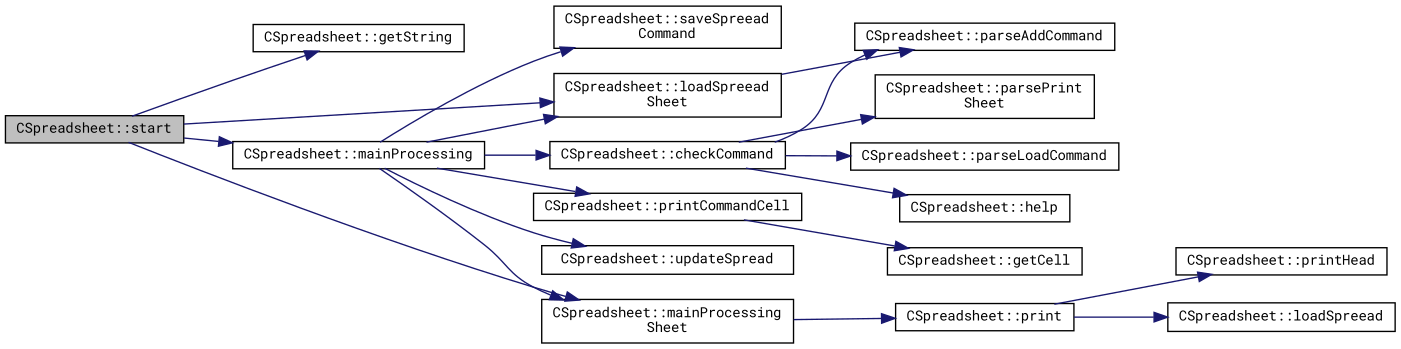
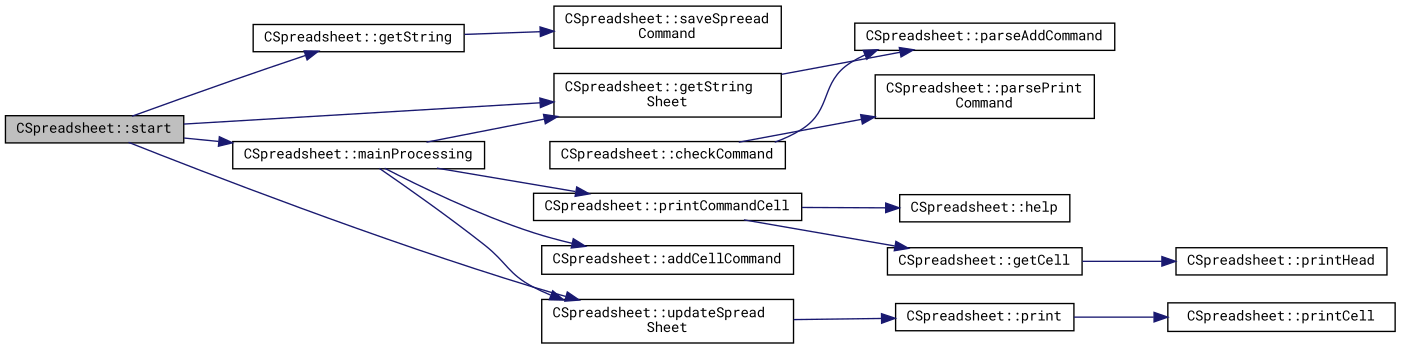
(468, 92) -> (502, 33)
(668, 95) -> (668, 95)
(985, 97) -> (985, 97)
(510, 155) -> none
(985, 157) -> none
(820, 181) -> (844, 208)
(668, 260) -> (668, 260)
(1126, 291) -> (1122, 261)
(1281, 317) -> (1281, 317)
(668, 321) -> (668, 321)
